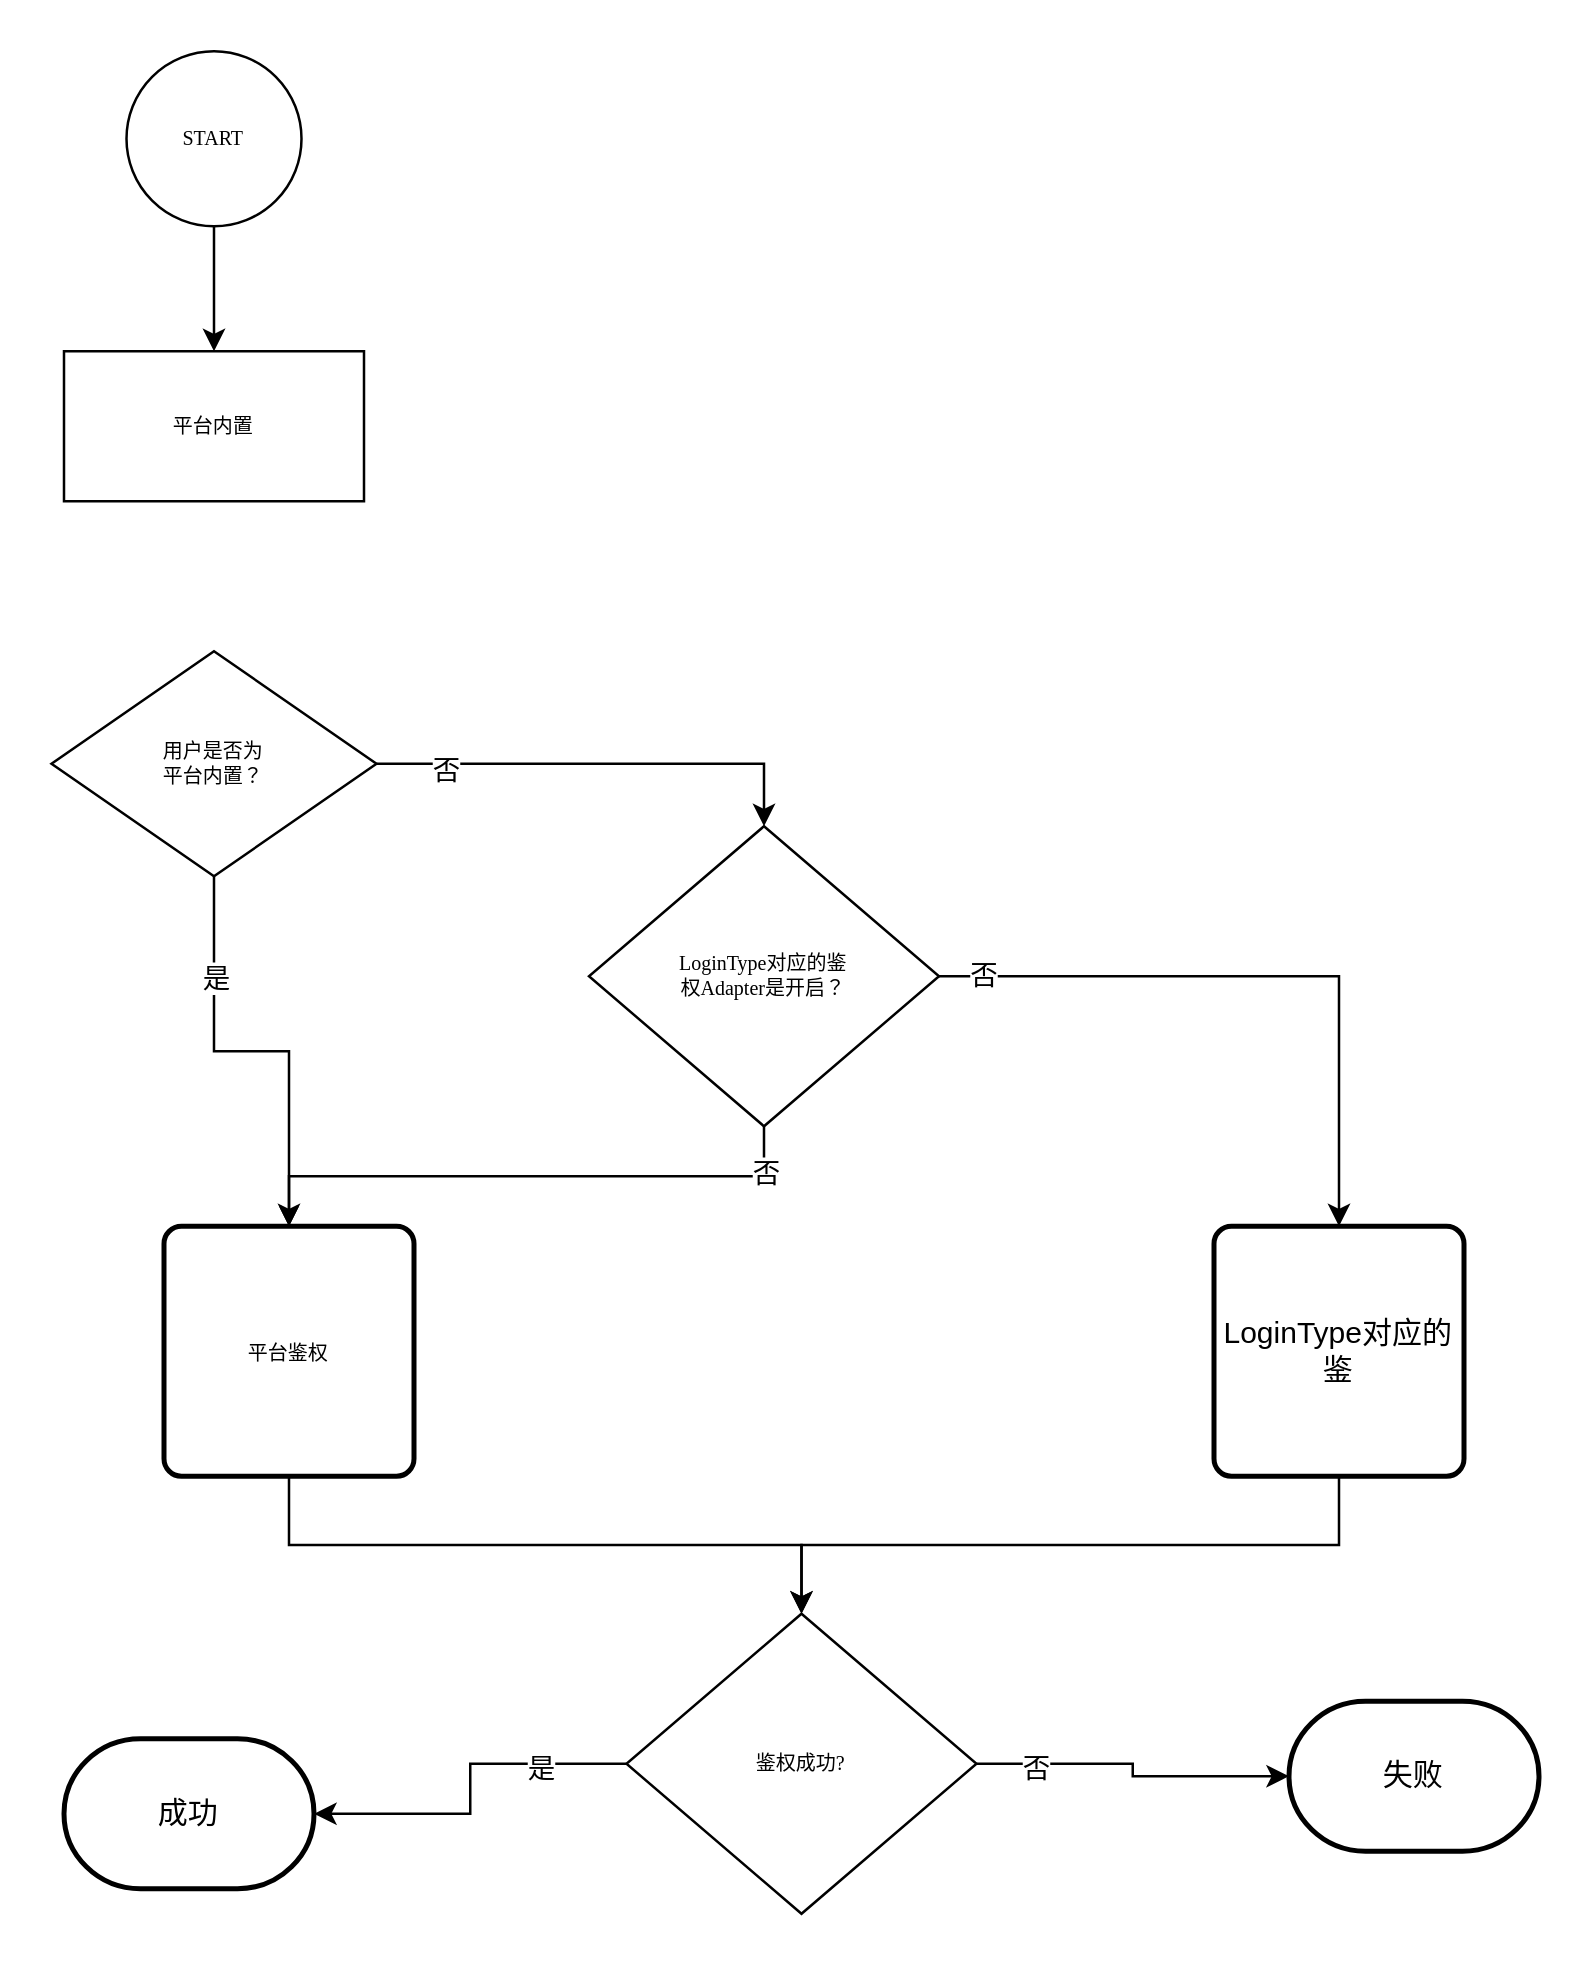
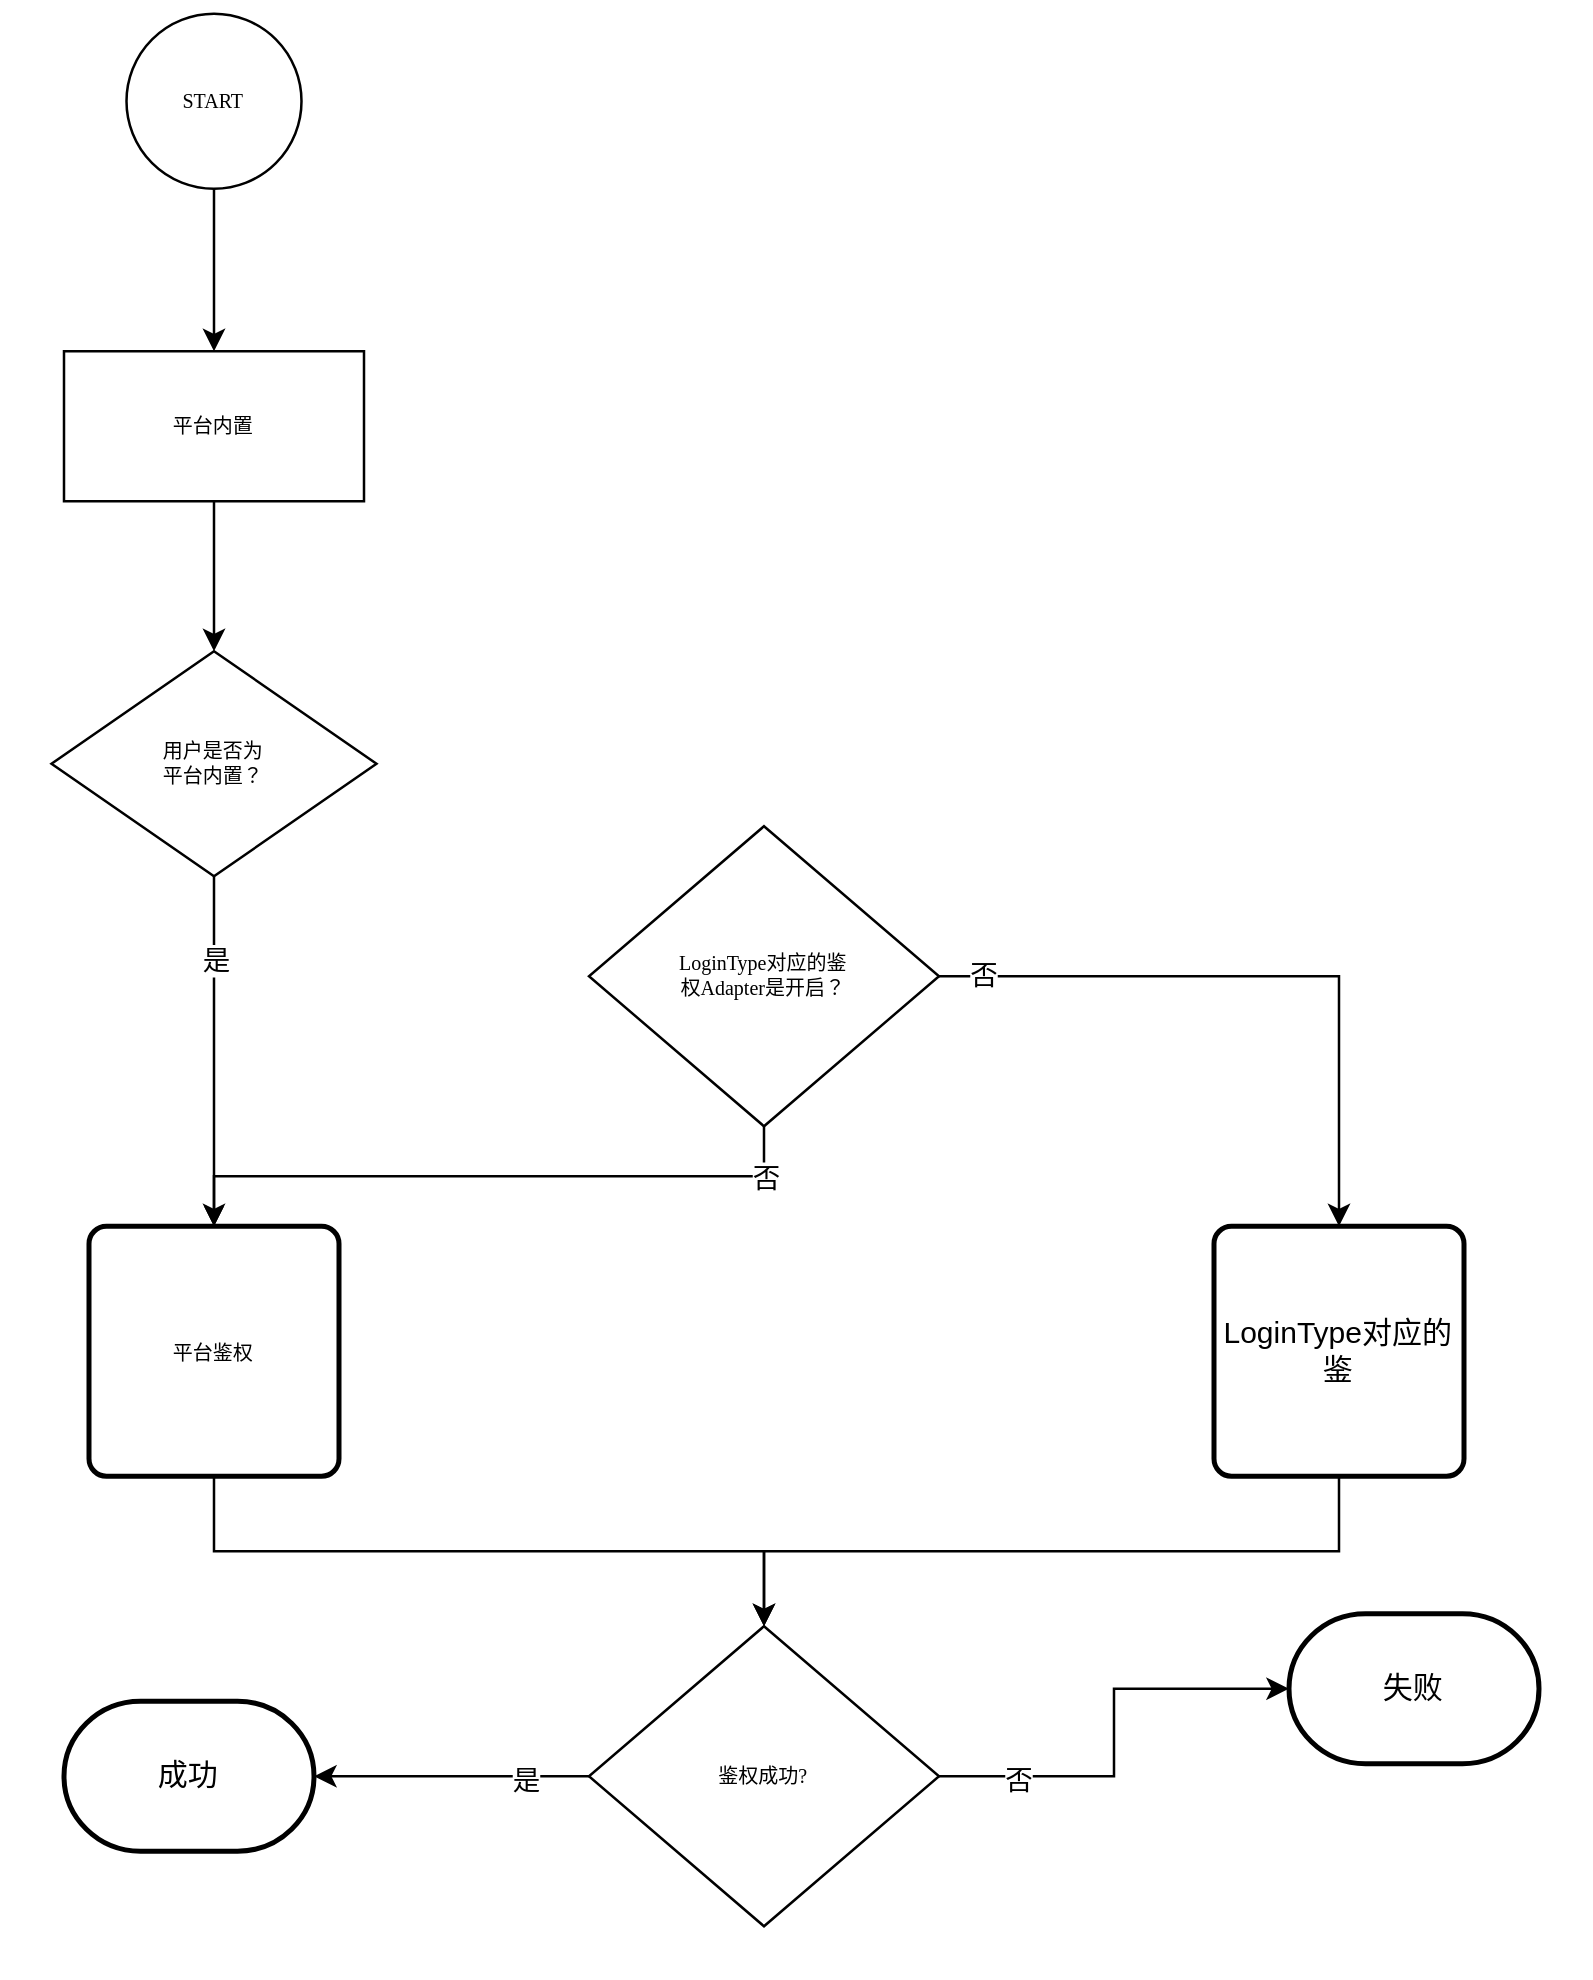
(214, 139) -> (214, 101)
none -> (214, 568)
(593, 764) -> none
(289, 1351) -> (214, 1351)
(801, 1764) -> (764, 1776)
(1414, 1776) -> (1414, 1689)
(189, 1814) -> (189, 1776)
